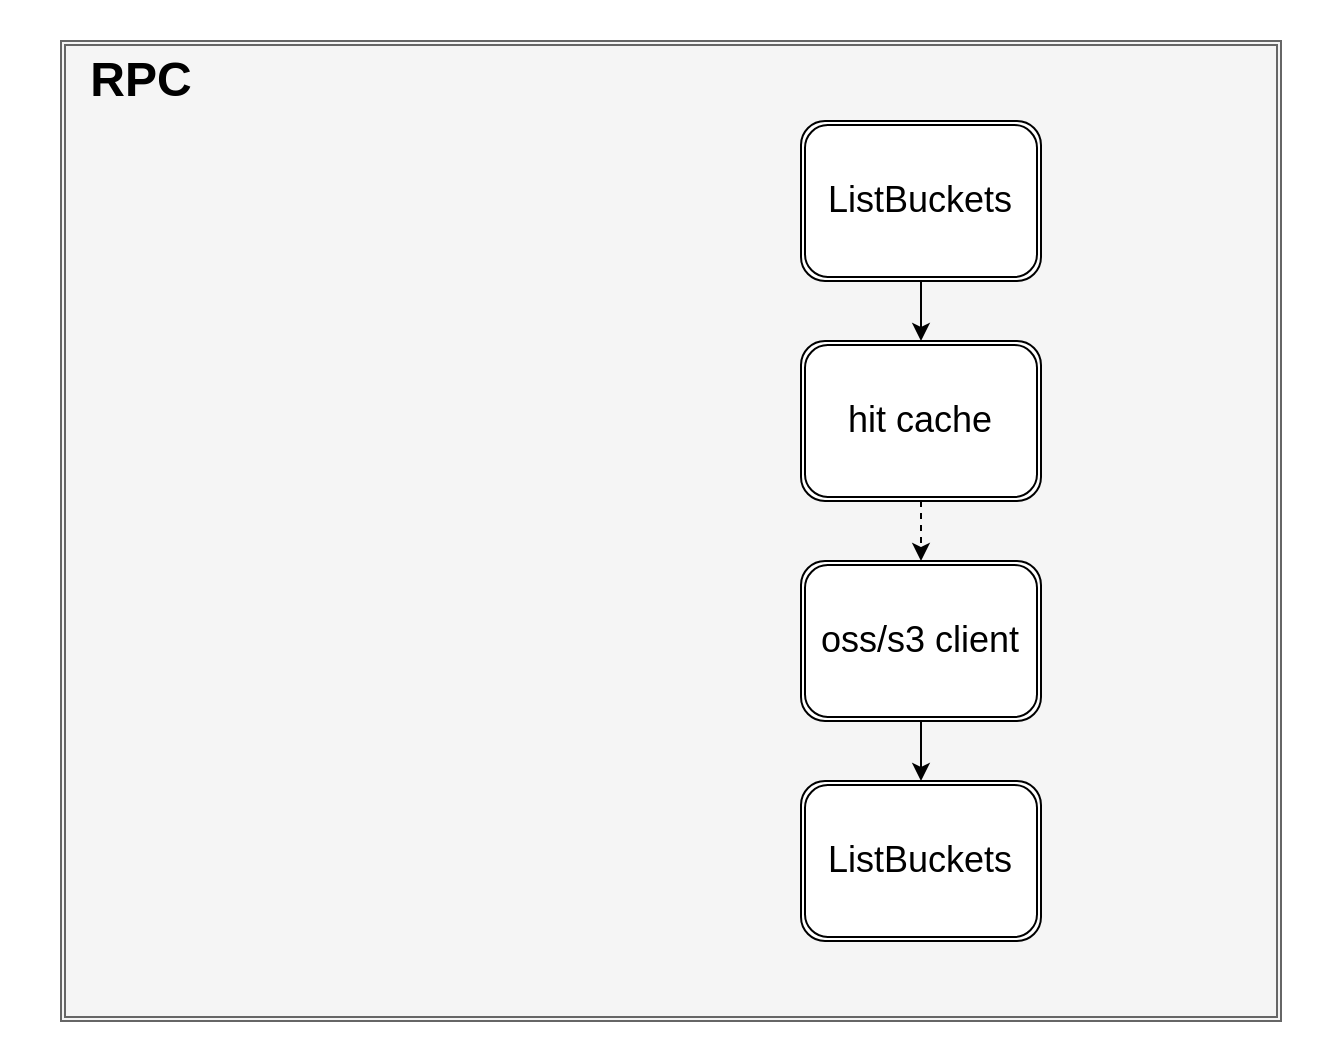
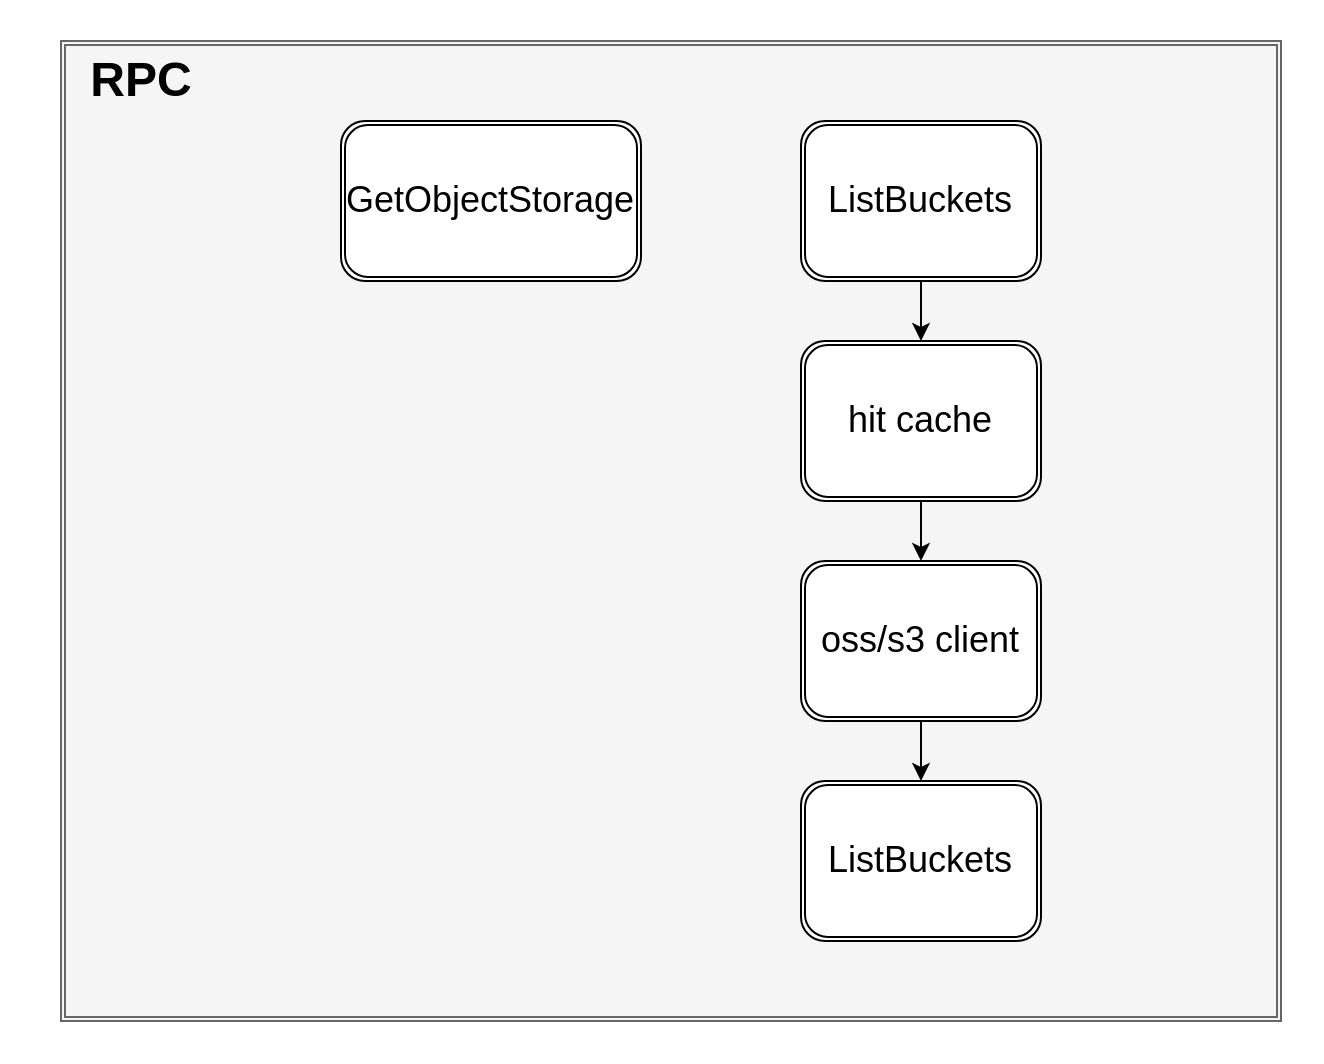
none -> (491, 201)
(921, 526) -> (921, 526)
